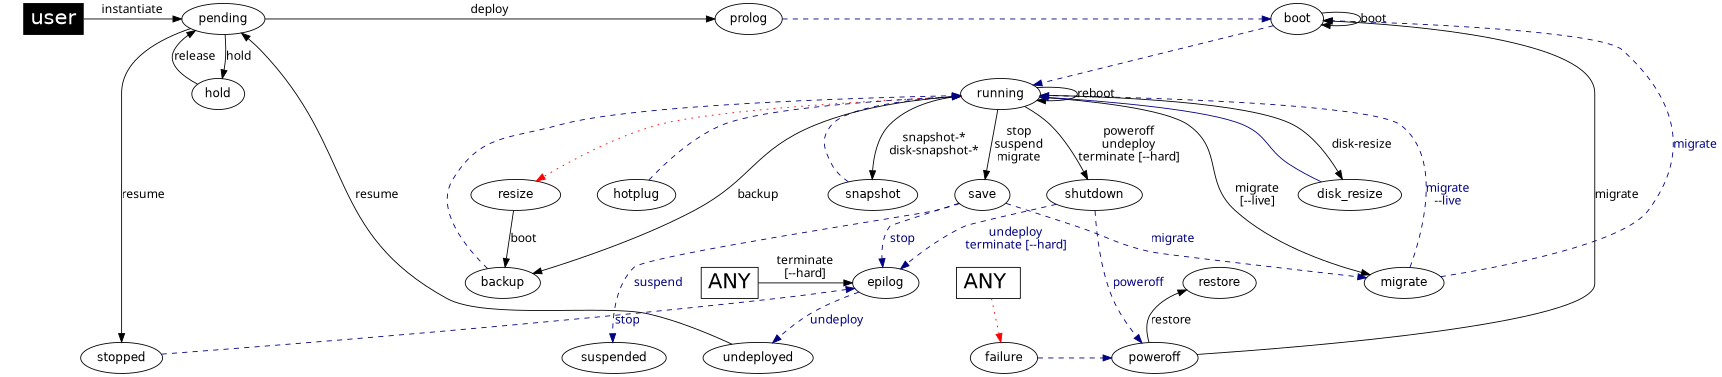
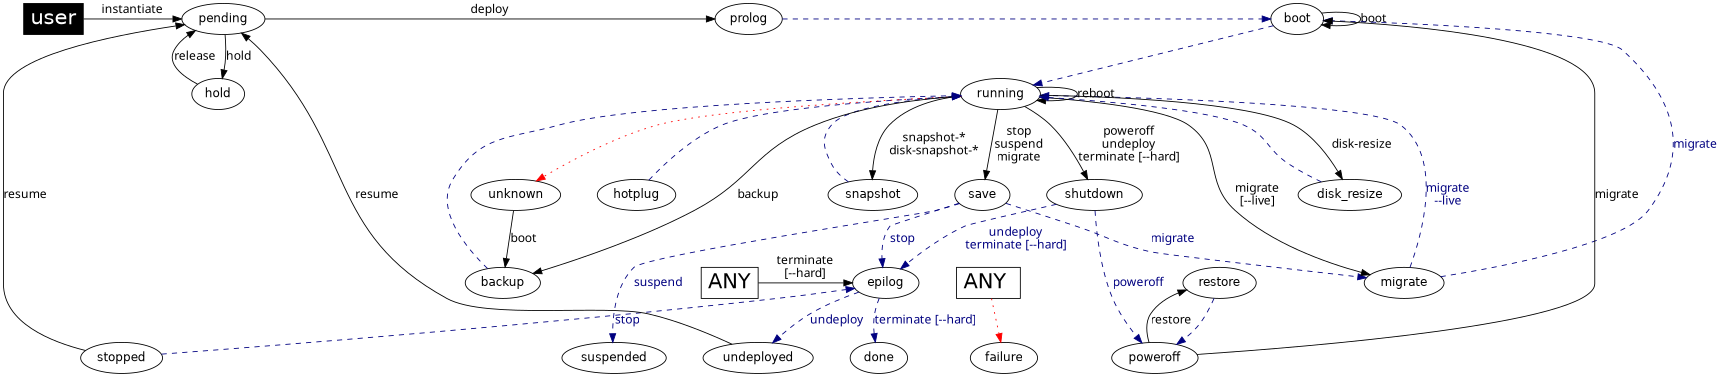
(1195, 113) -> (1195, 113)
(122, 163) -> (3, 149)
(516, 195) -> (516, 195)
none -> (879, 358)
(1070, 358) -> (1202, 321)
